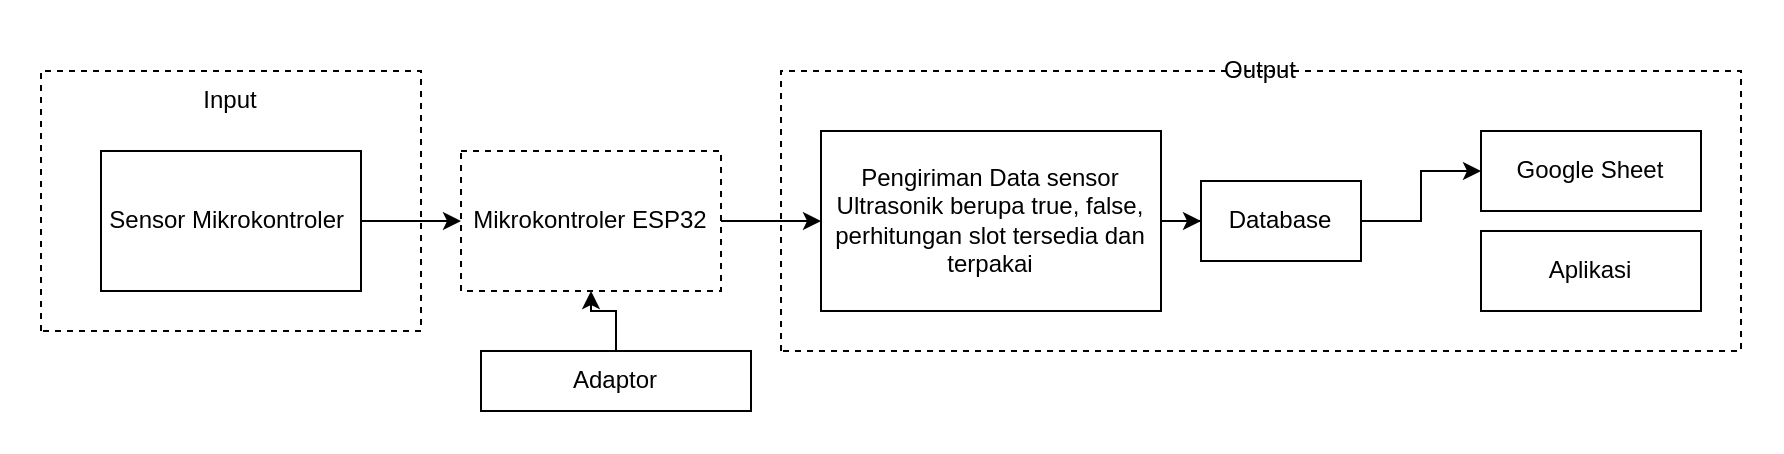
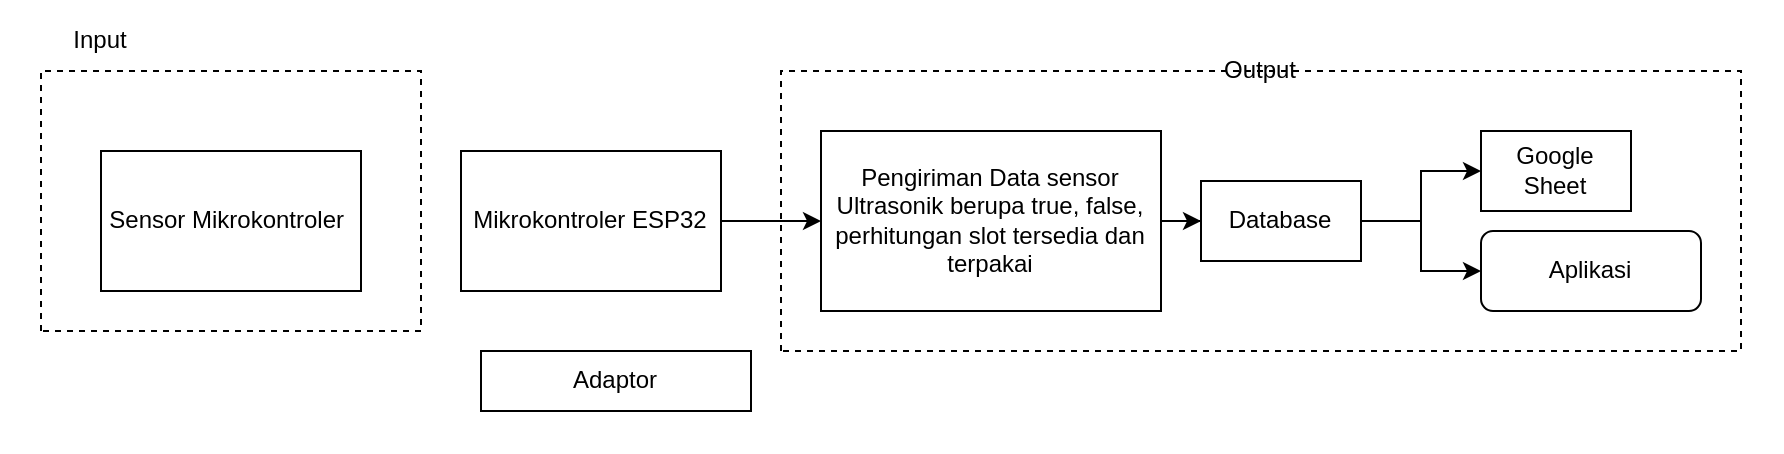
(231, 101) -> (101, 41)
(1591, 171) -> (1556, 171)
(404, 221) -> none
(591, 221) -> (591, 221)
none -> (1421, 271)
(1591, 271) -> (1591, 271)
(616, 315) -> none
